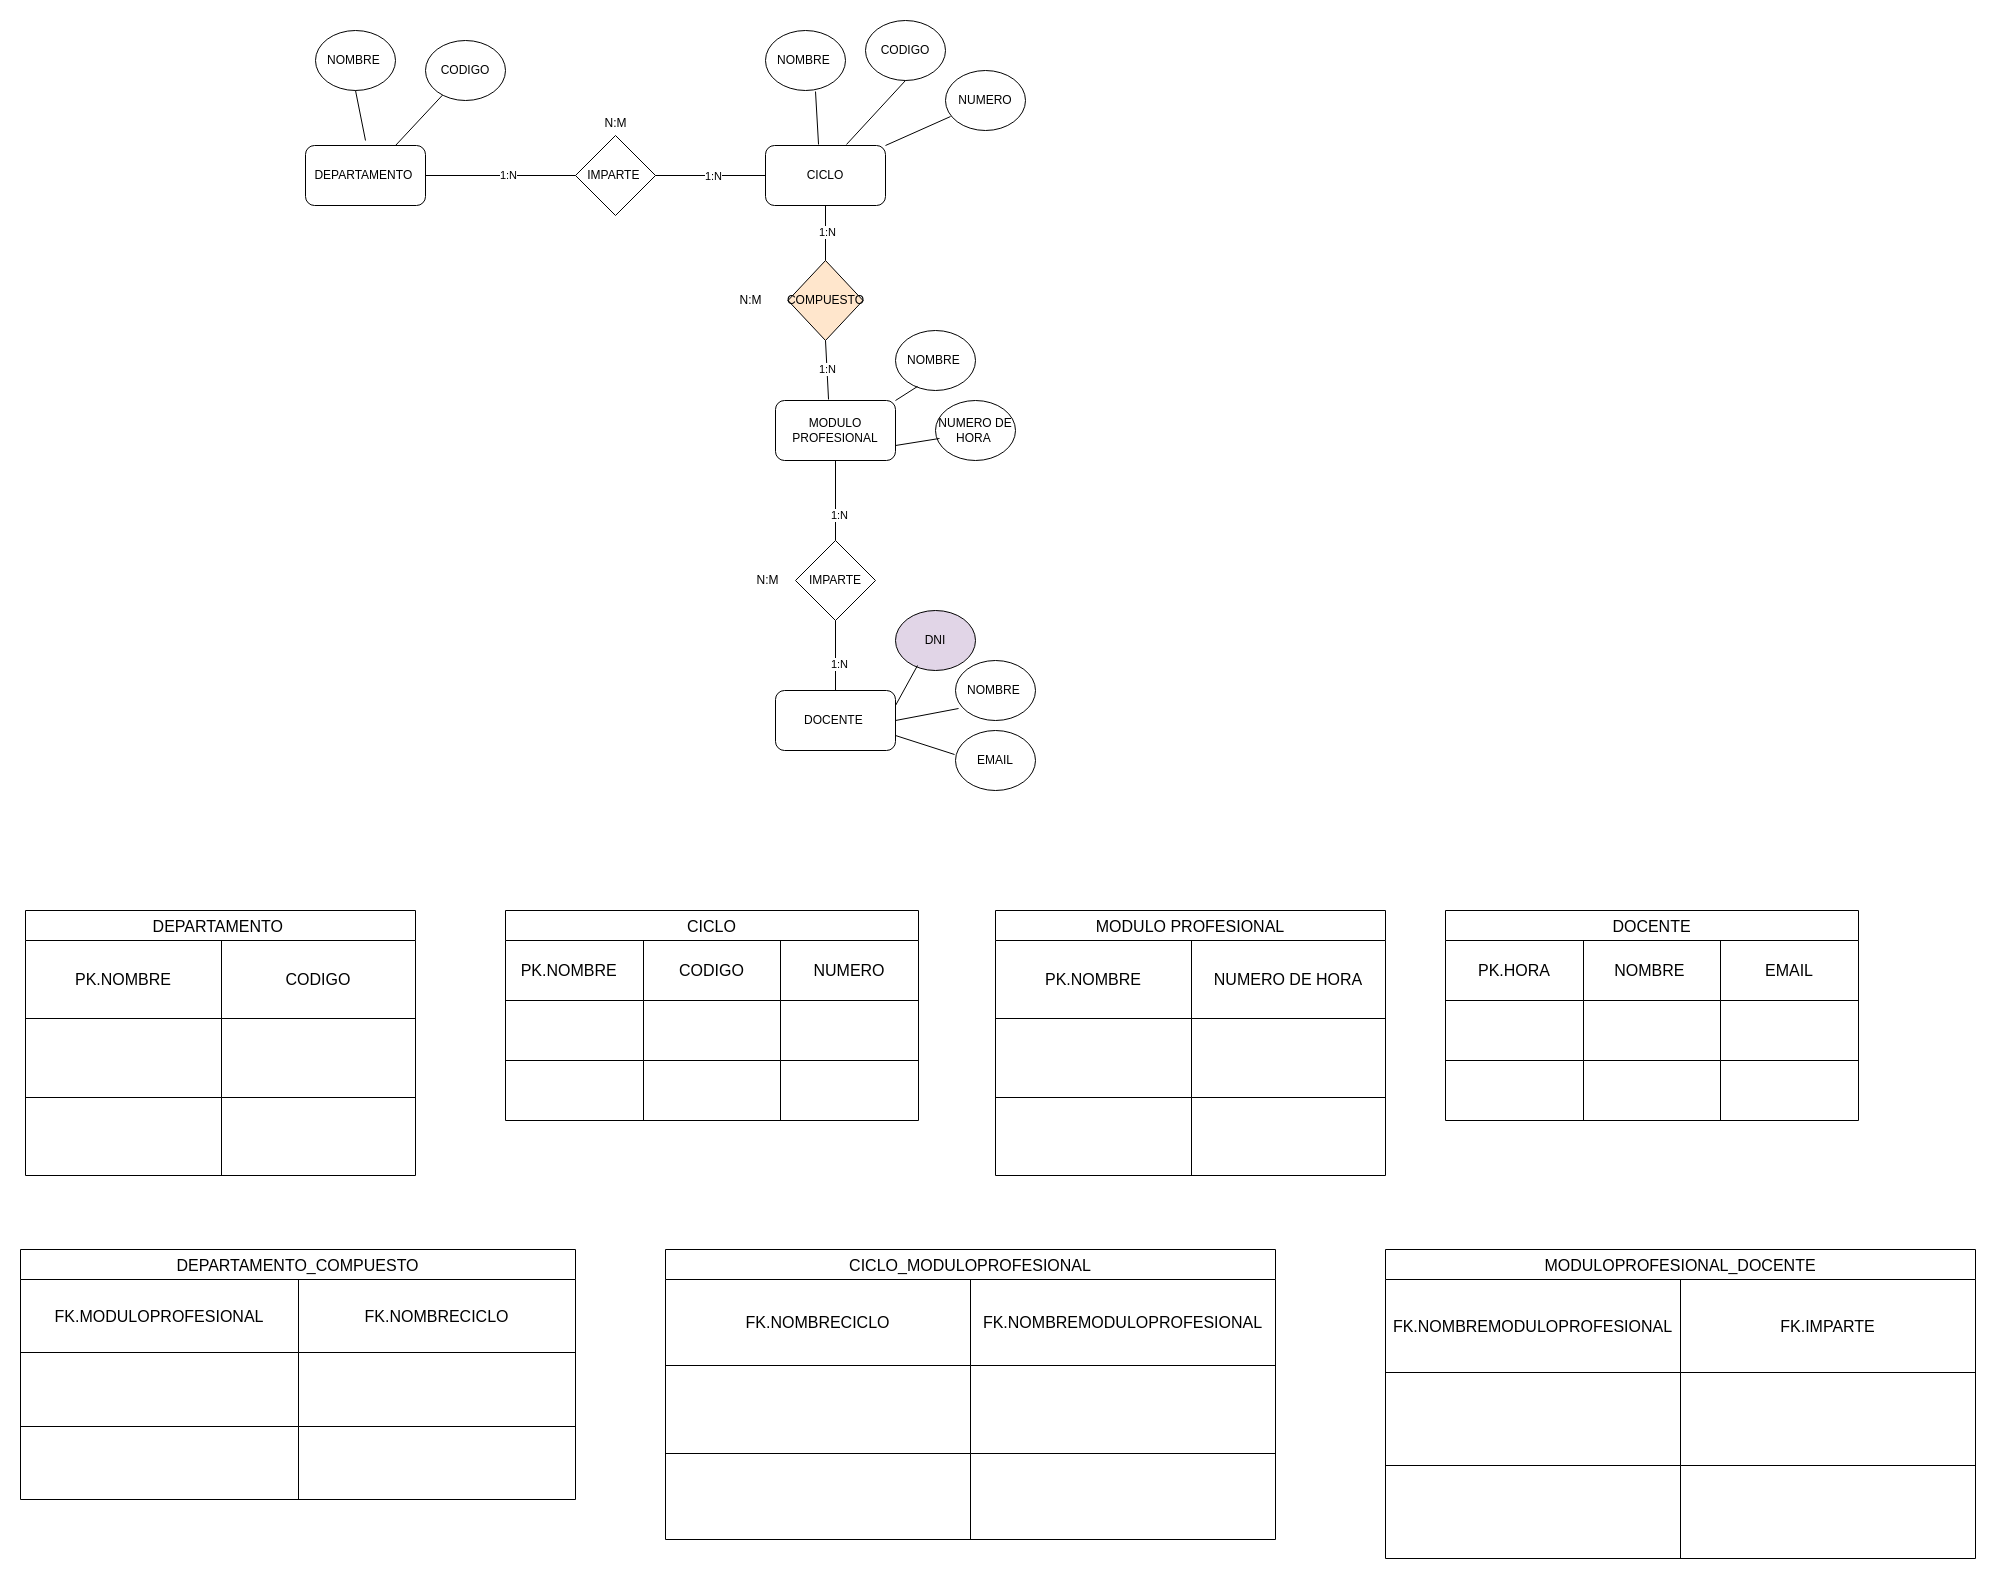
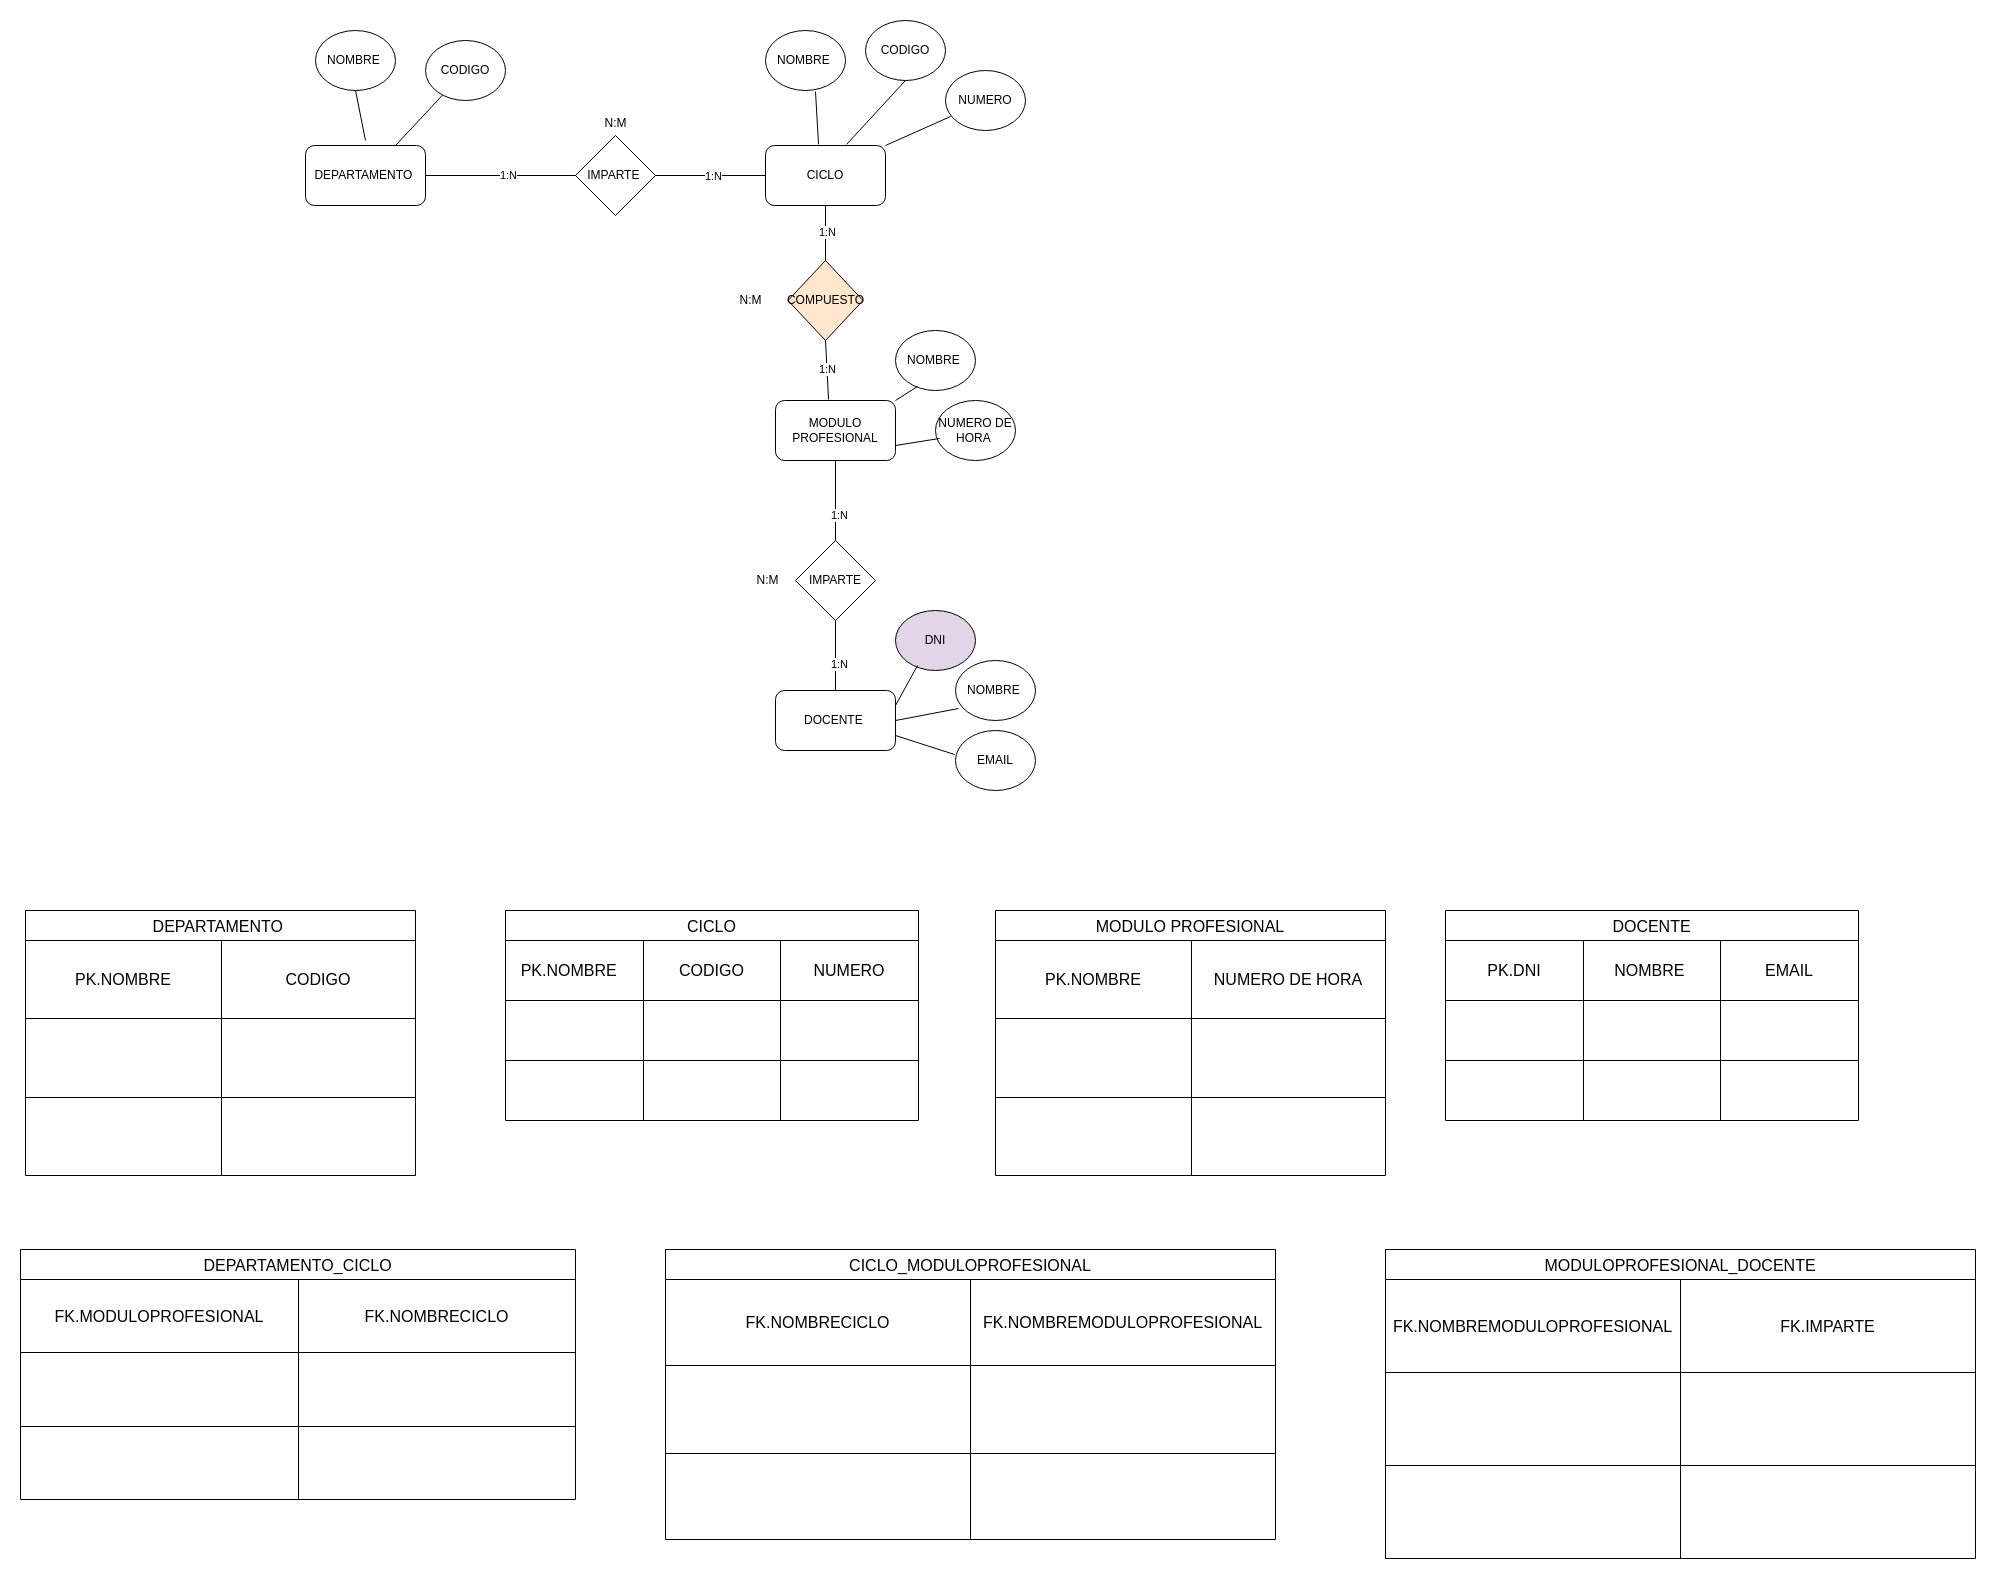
(1515, 971) -> (1515, 971)
(298, 1266) -> (298, 1266)
